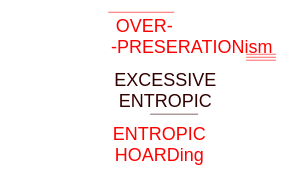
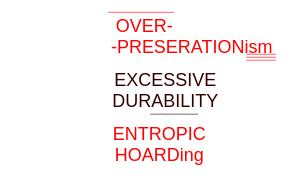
(166, 90) -> (166, 90)
